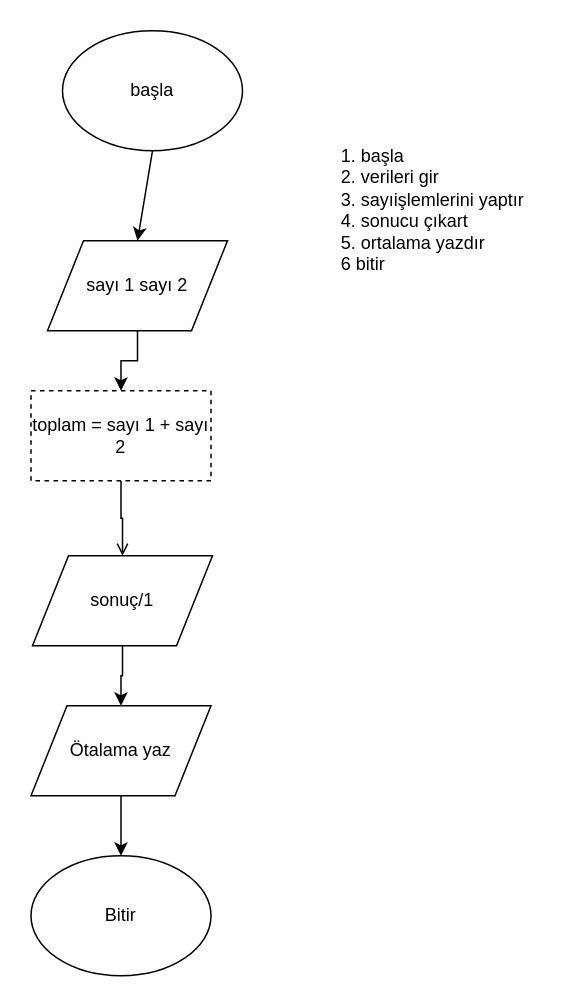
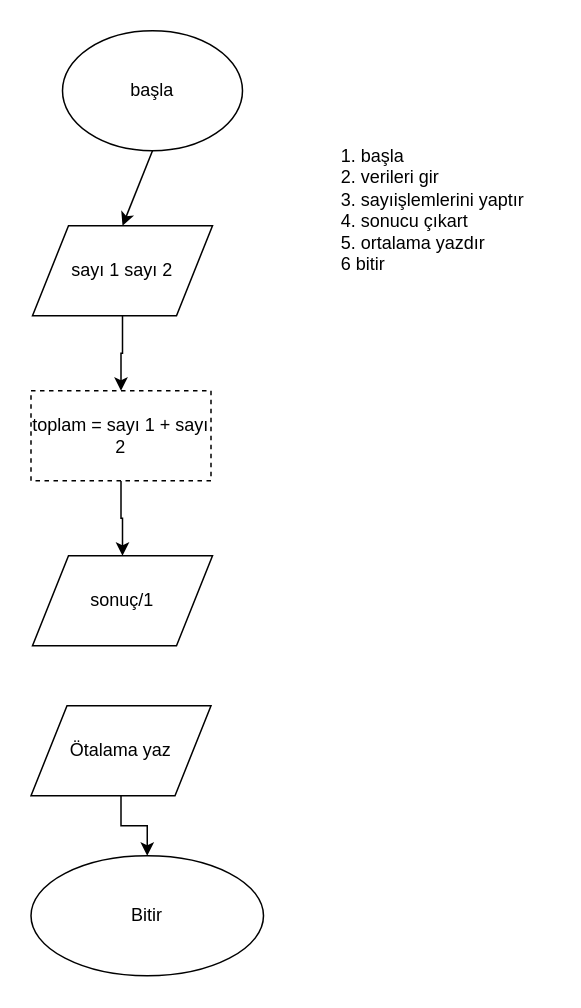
(137, 286) -> (122, 271)
(122, 546) -> (122, 544)
(122, 671) -> none
(121, 916) -> (147, 916)
